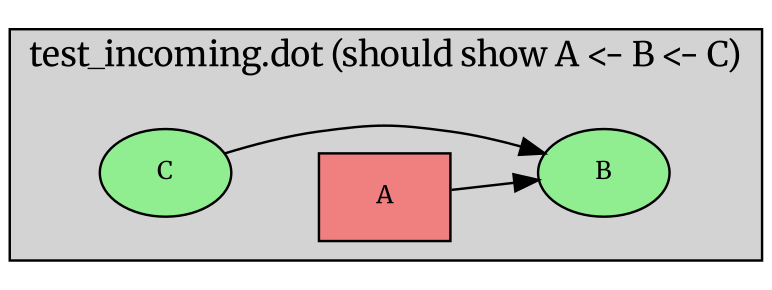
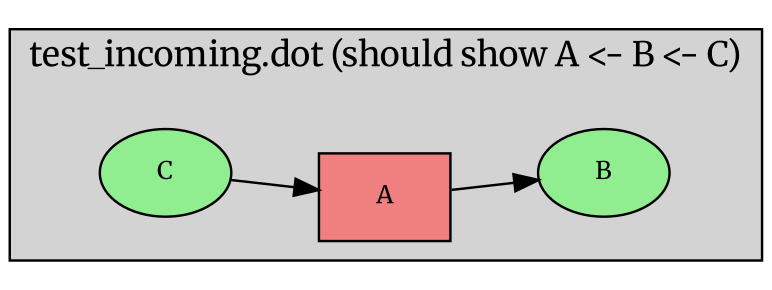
(372, 126) -> (263, 184)
